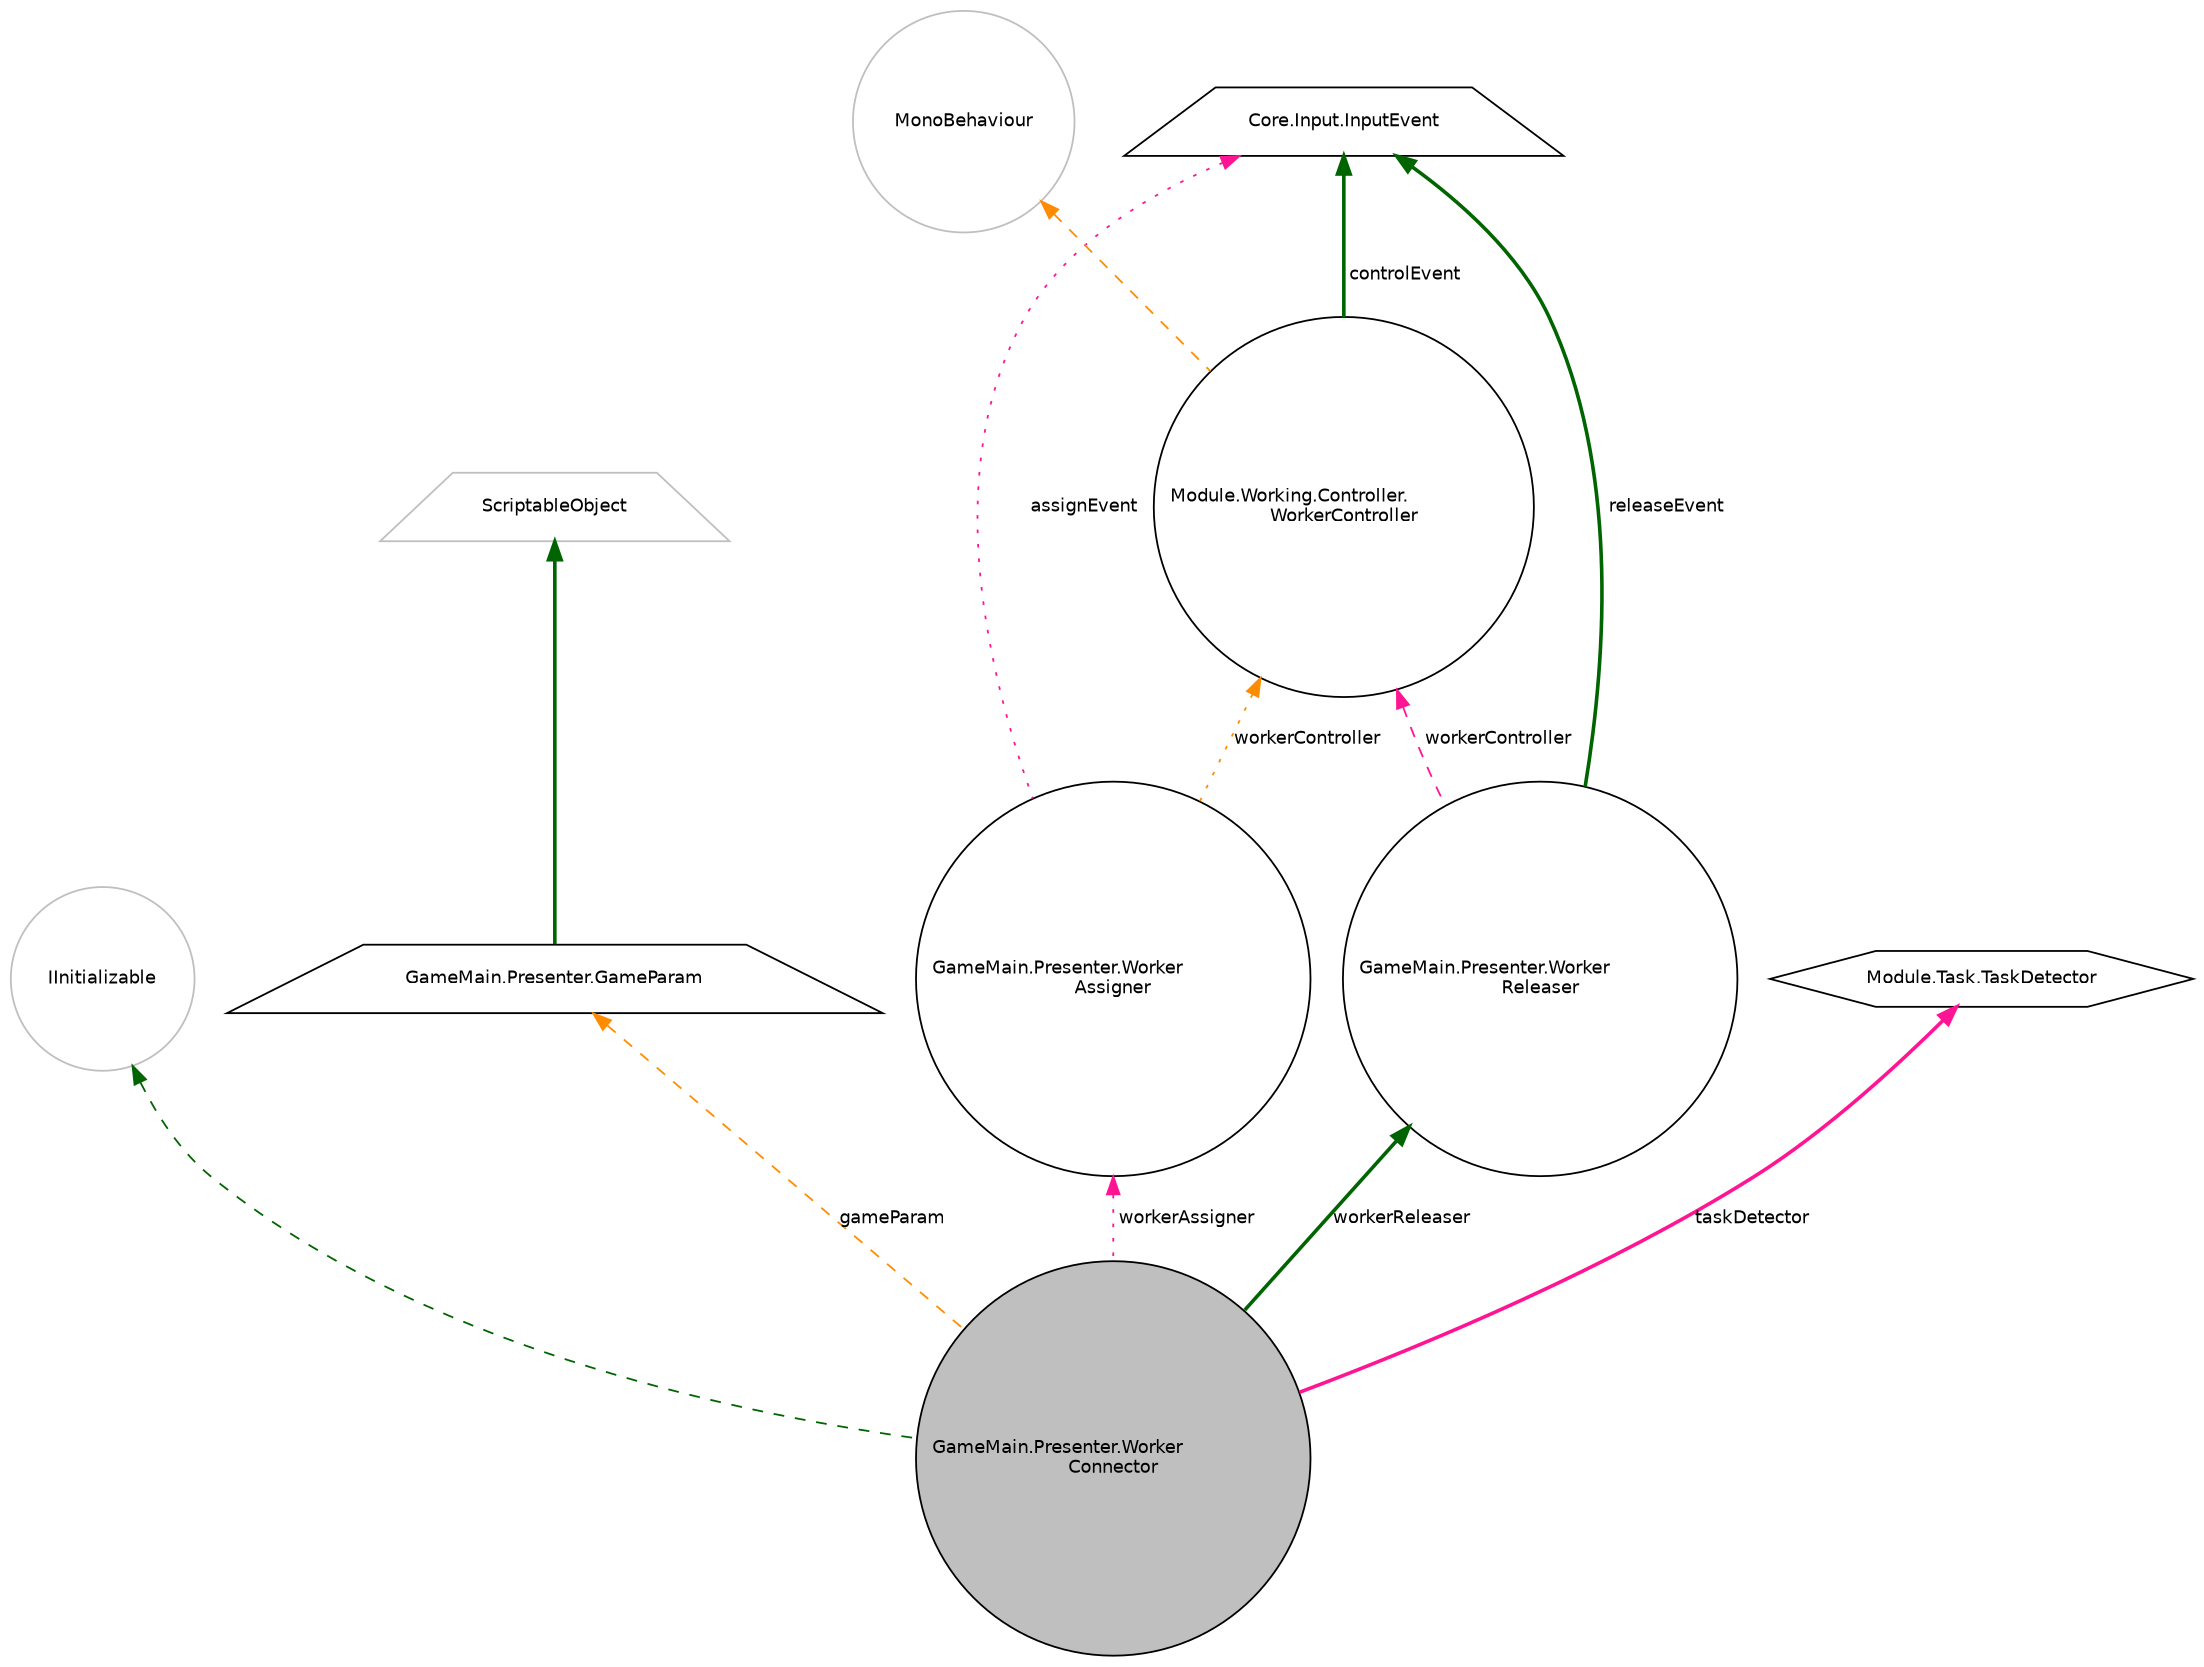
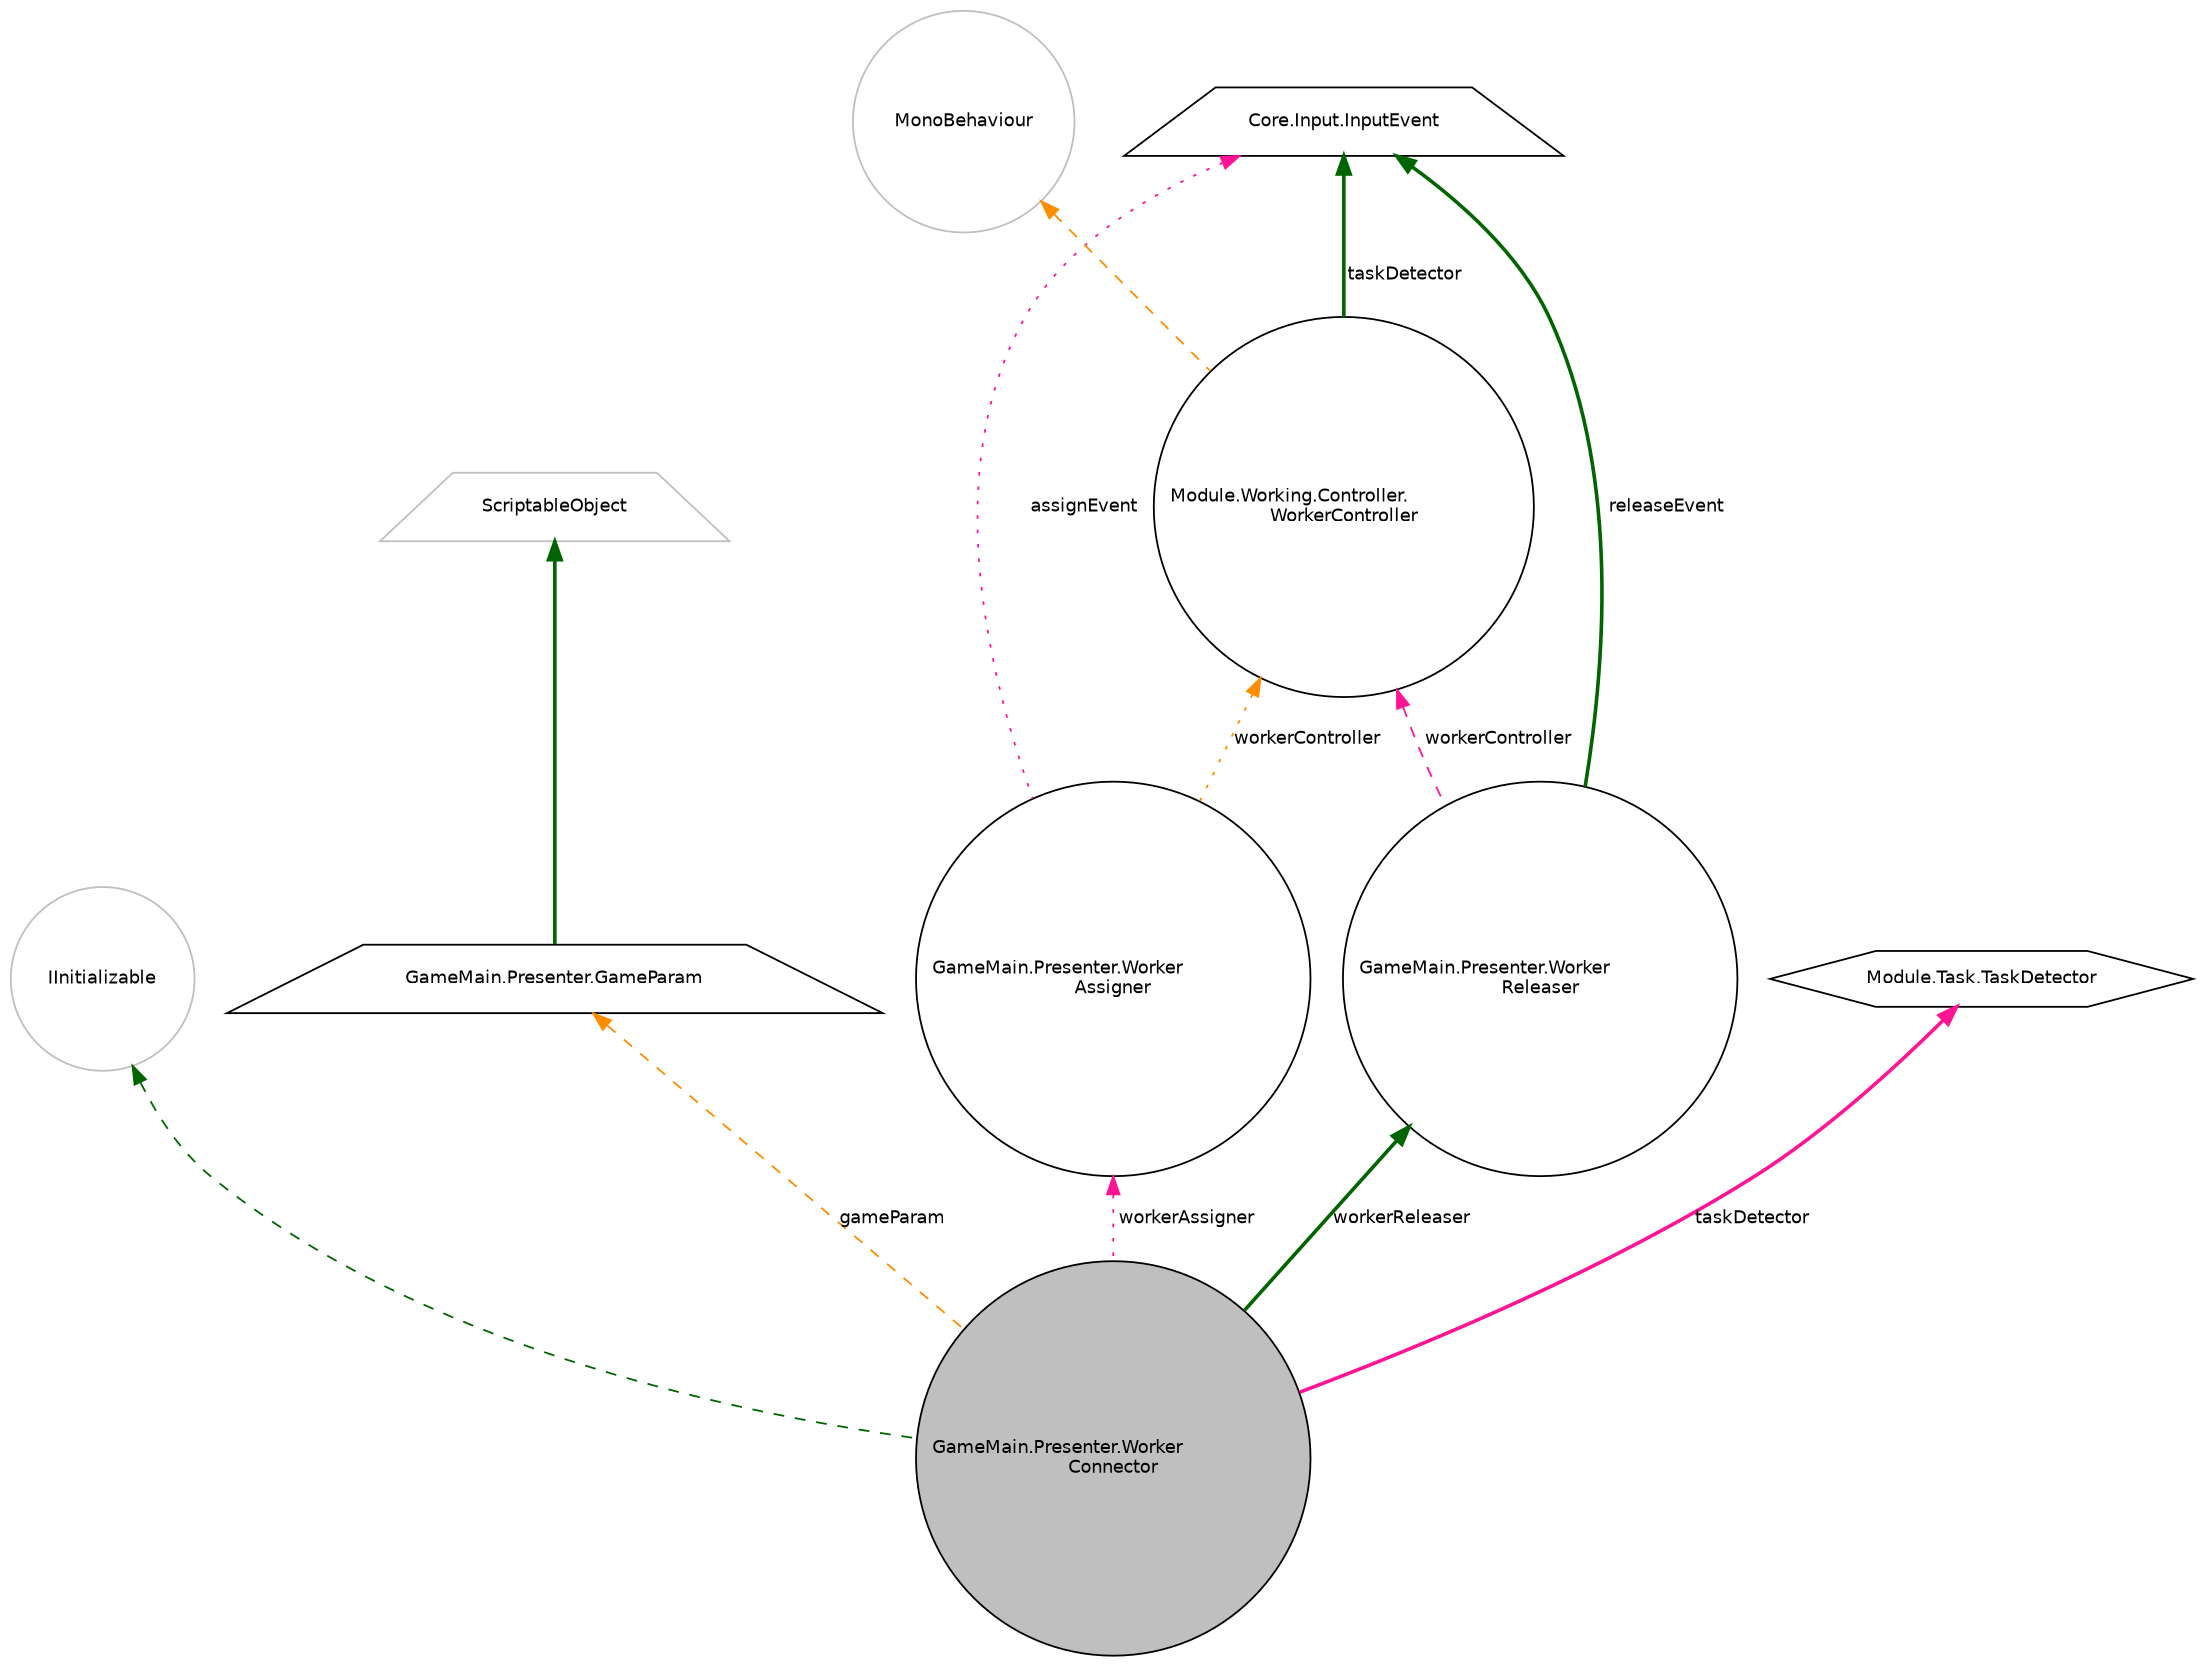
(1402, 275) -> (1402, 275)
